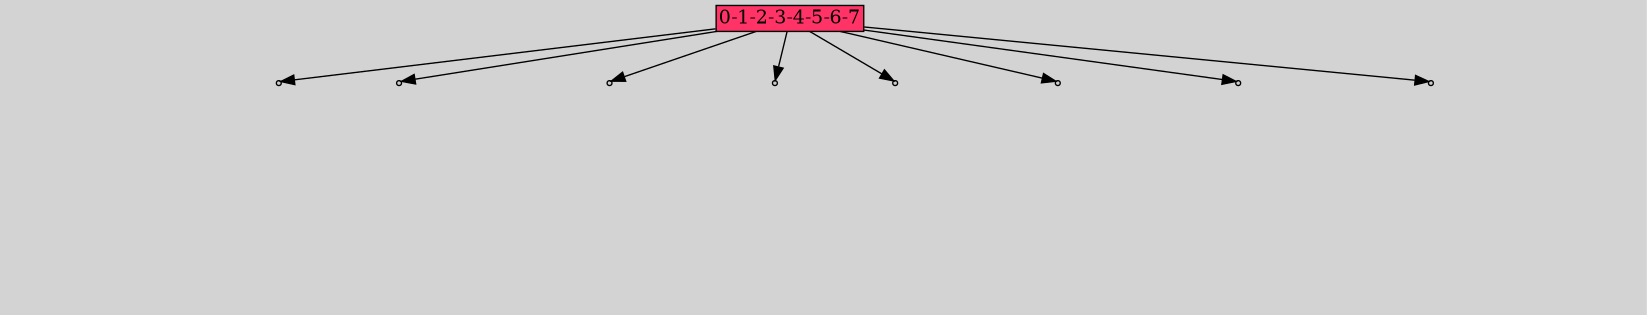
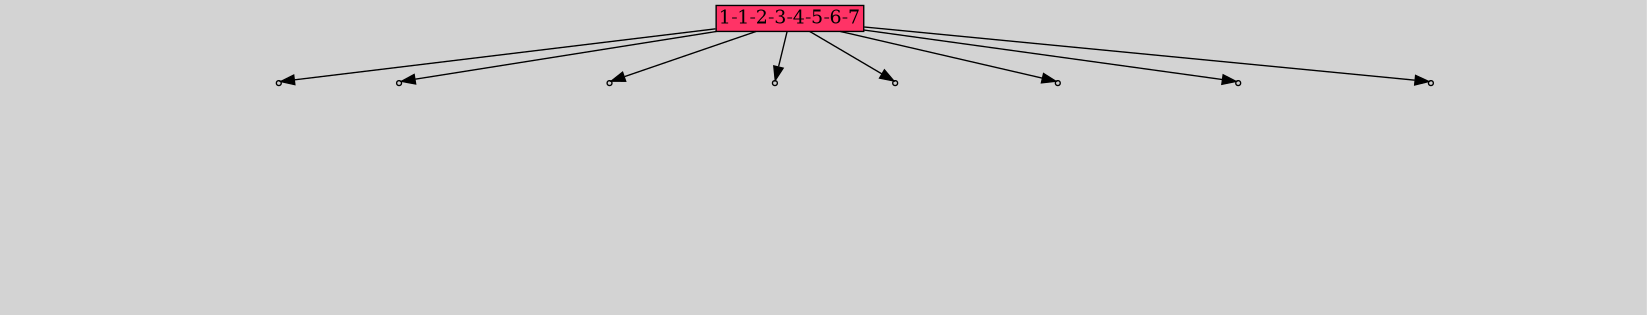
(790, 18) -> (790, 18)
